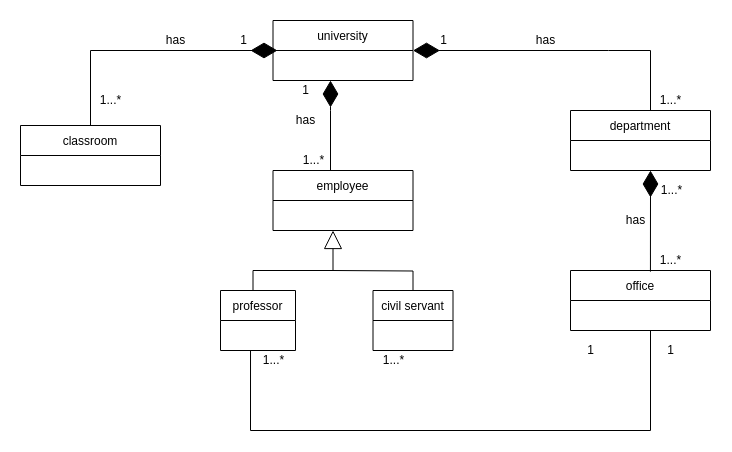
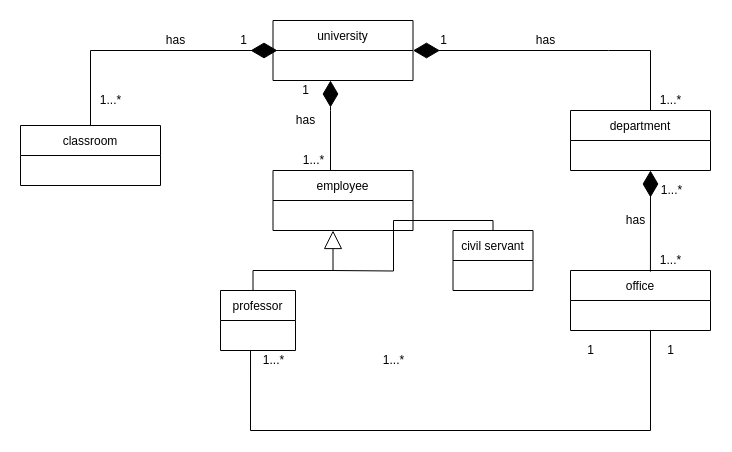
(413, 321) -> (493, 261)
